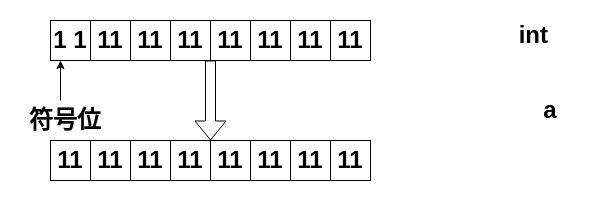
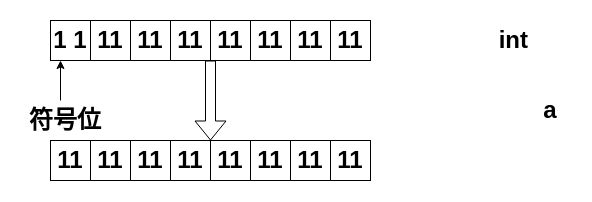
(471, 36) -> (451, 41)
